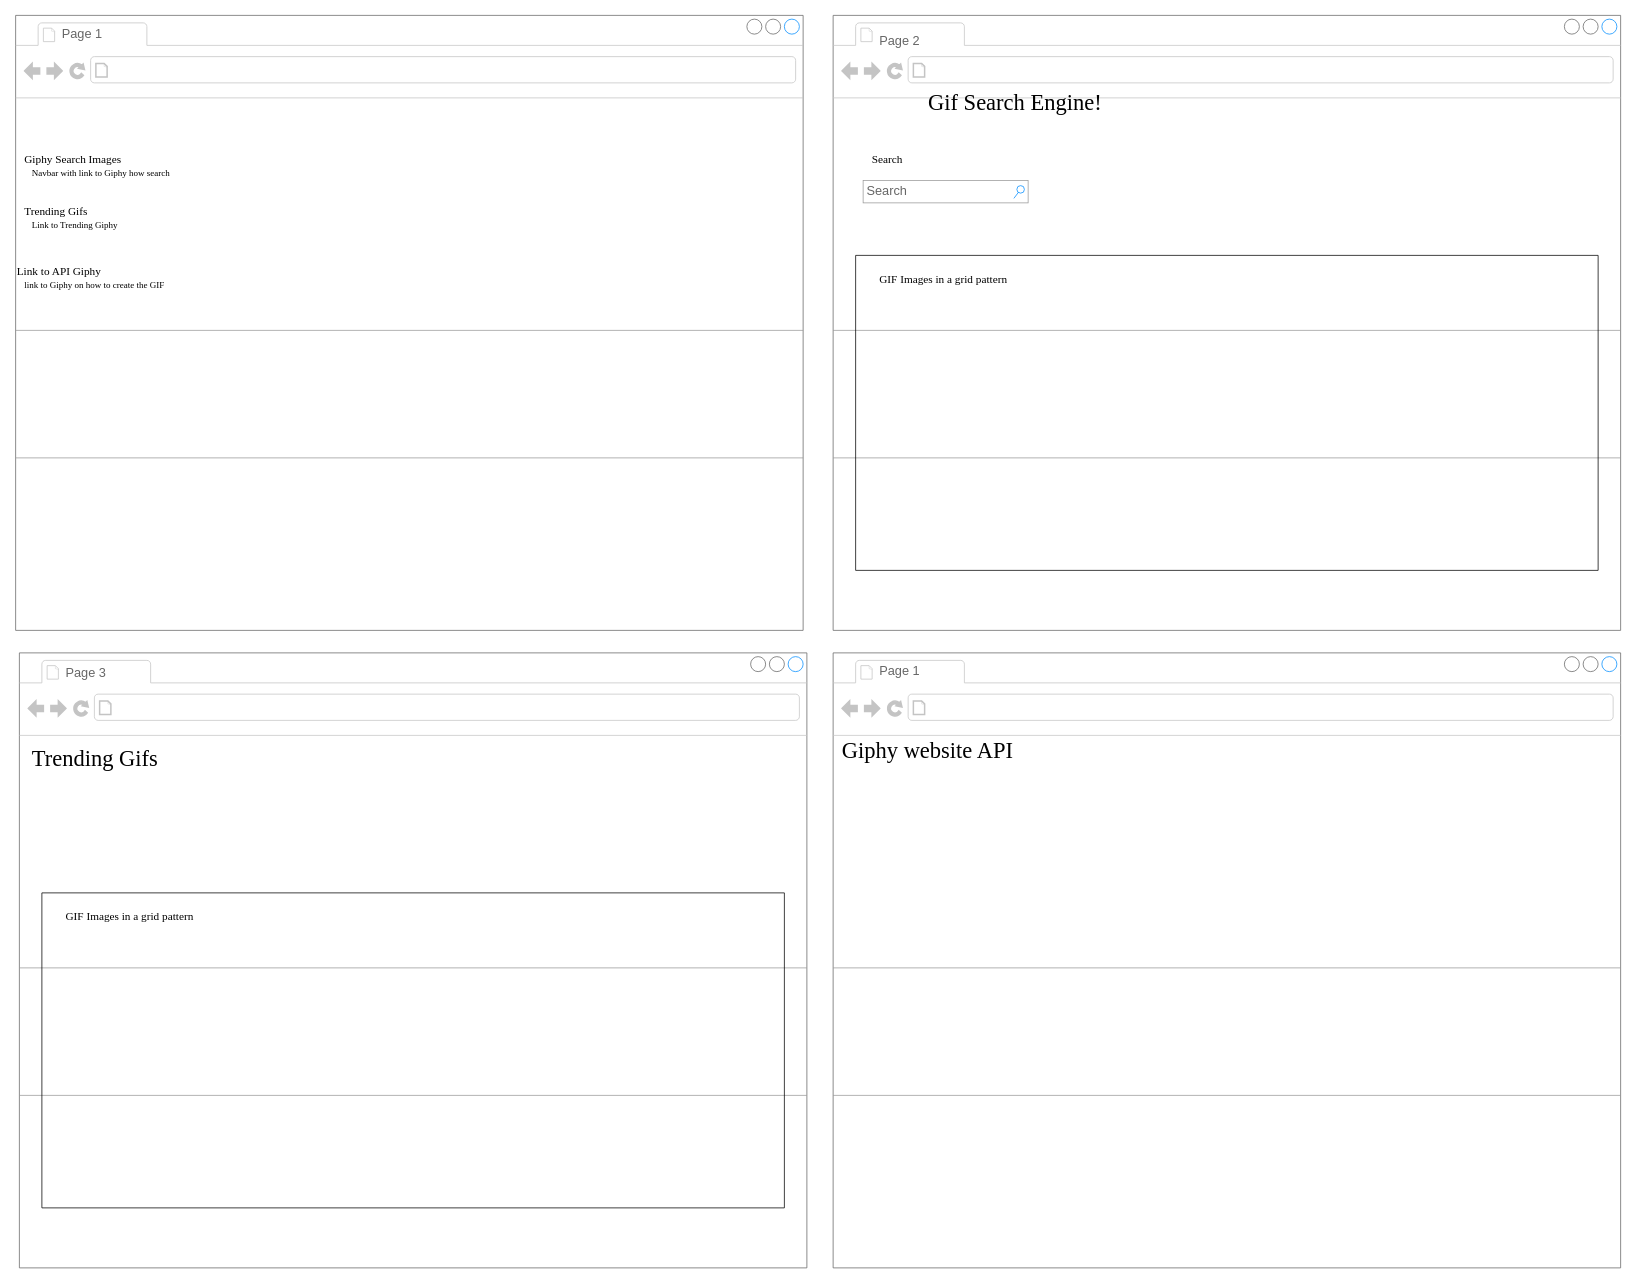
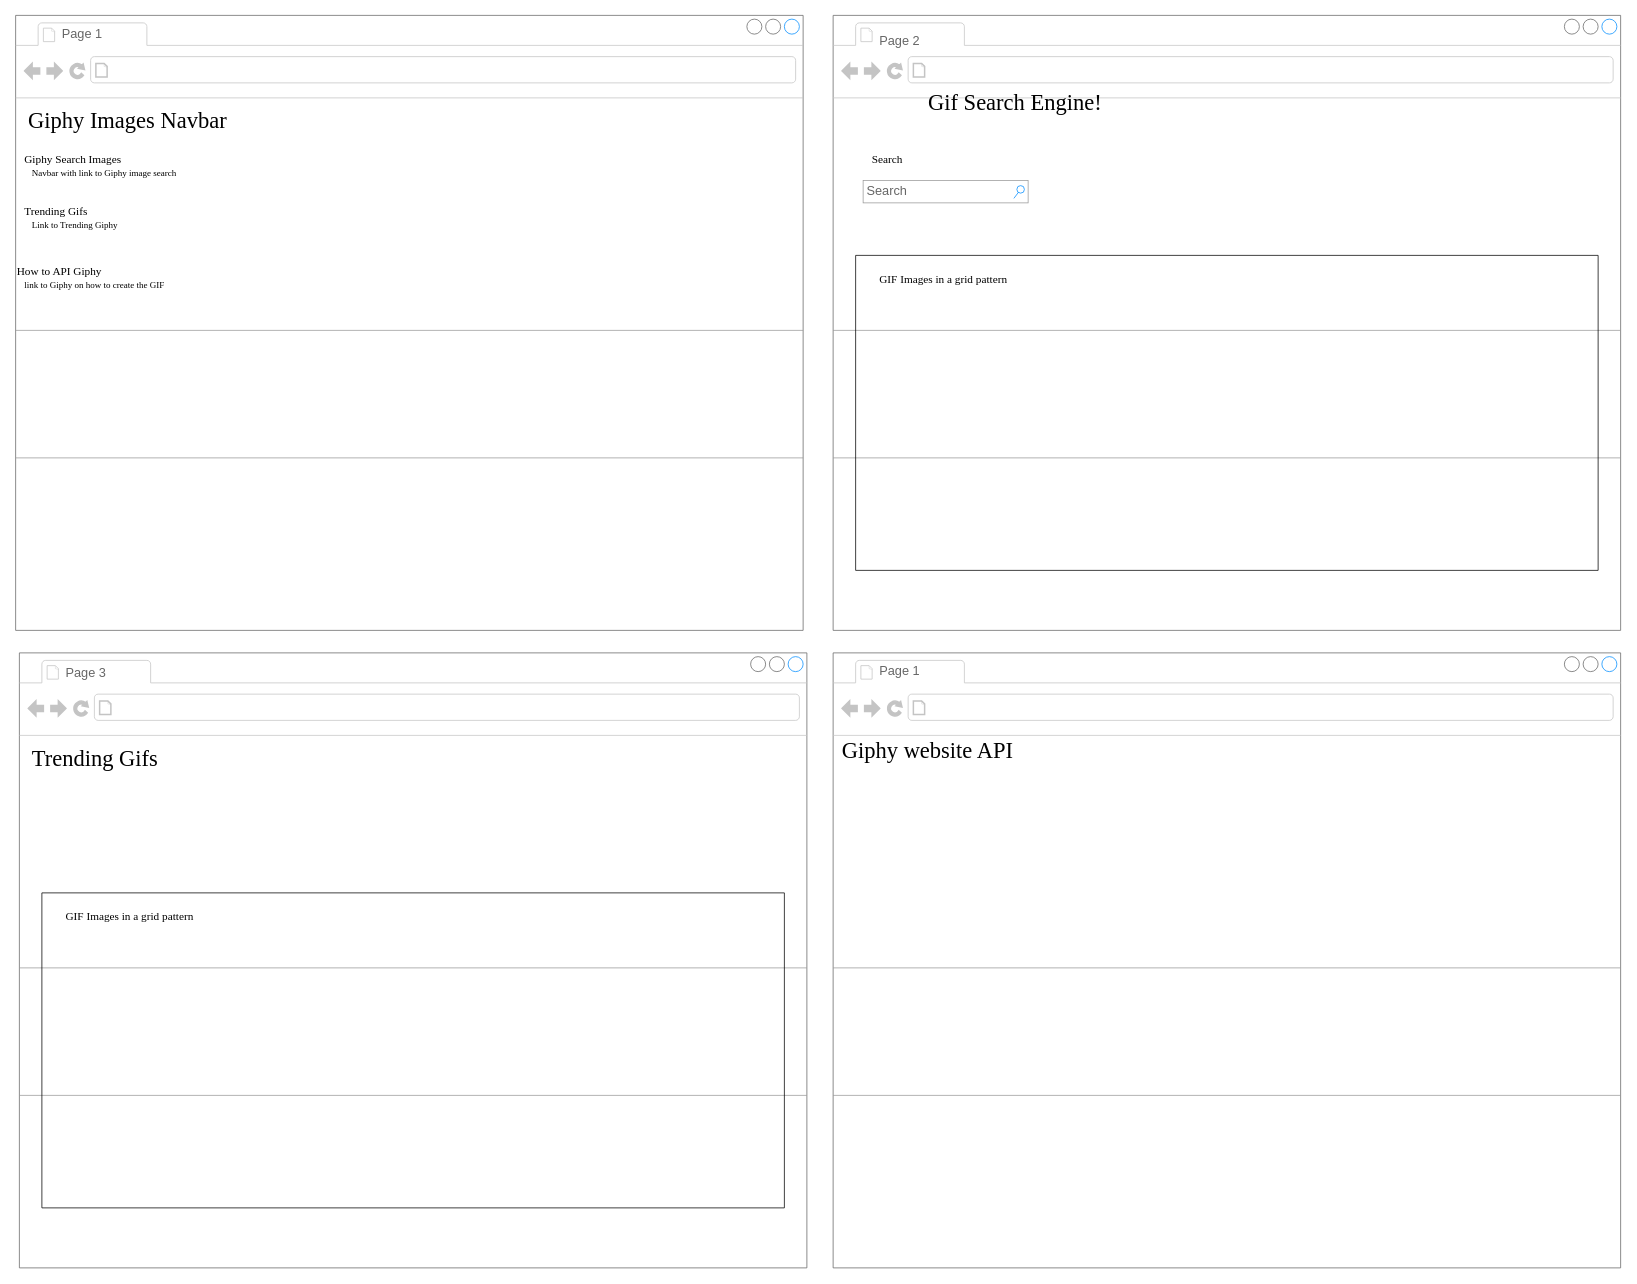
none -> (154, 124)
(111, 173) -> (115, 173)
(63, 272) -> (61, 272)
